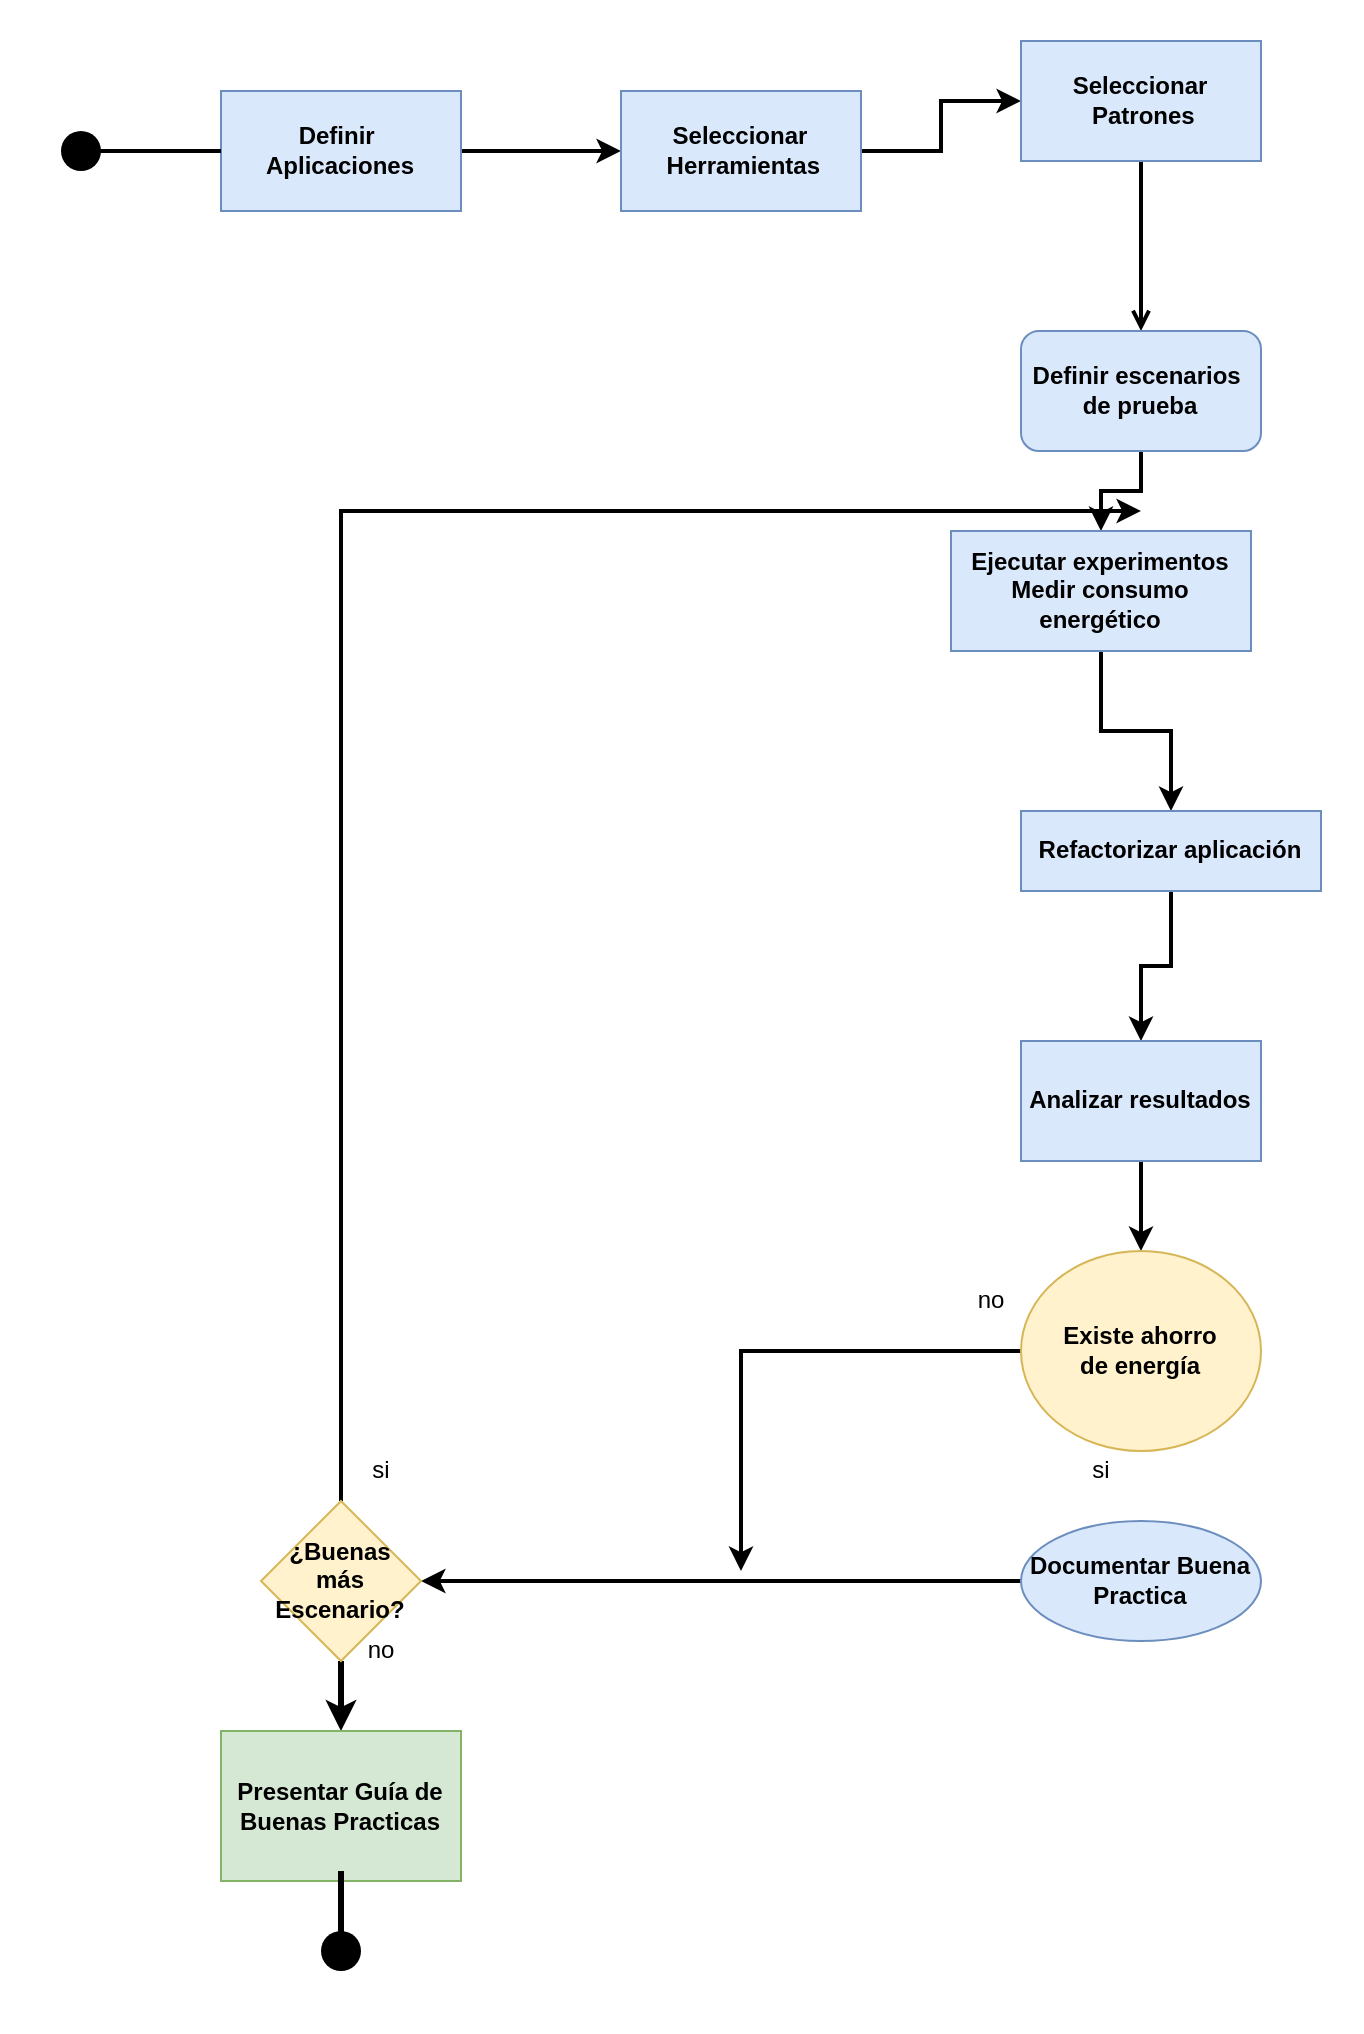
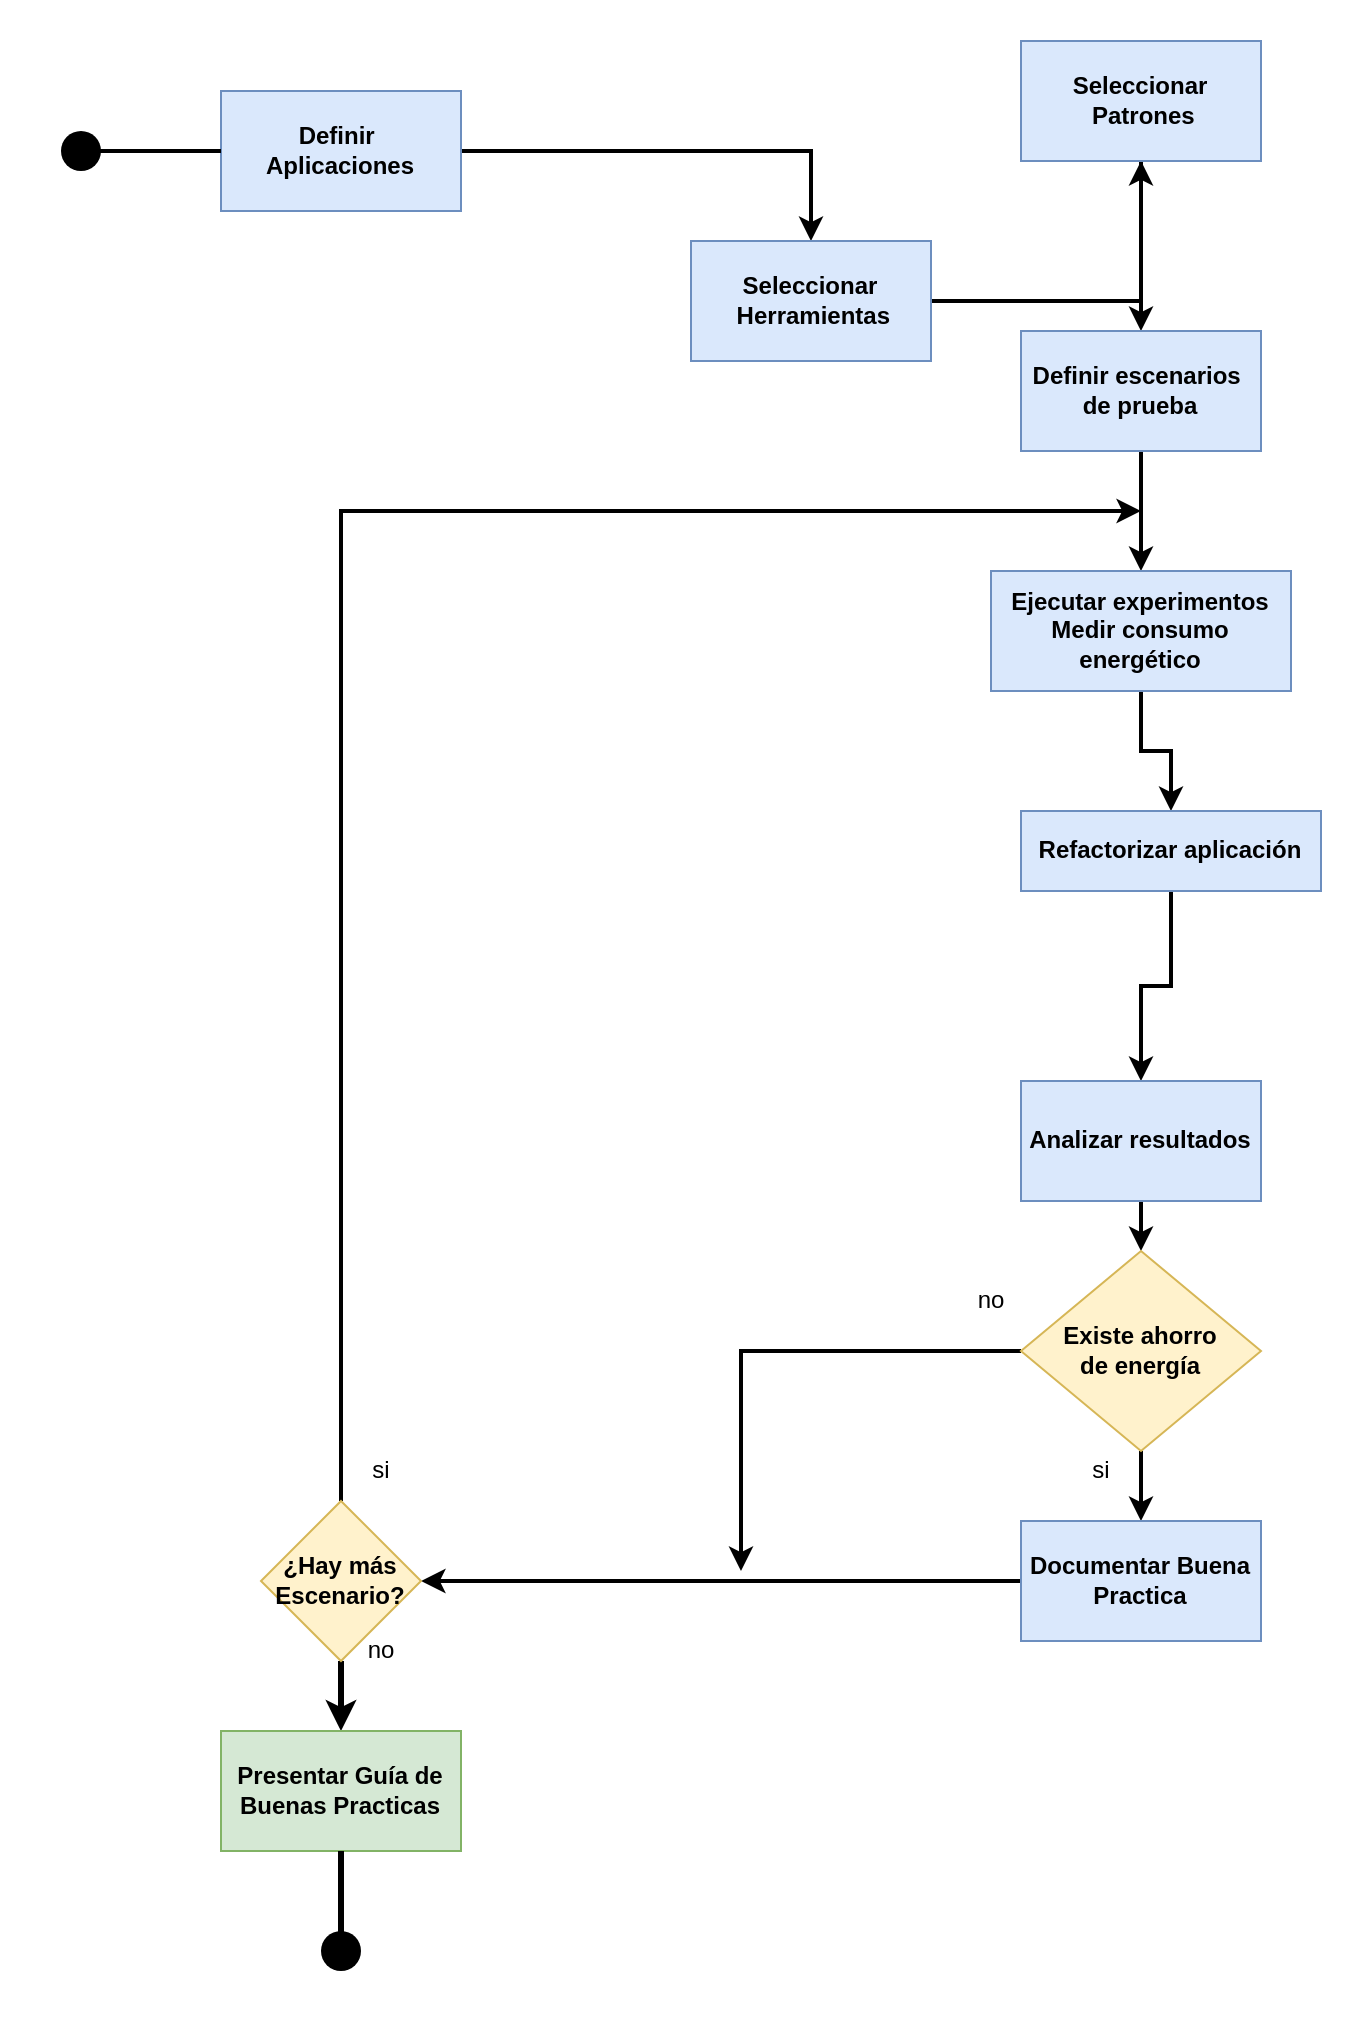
(741, 151) -> (811, 301)
(1141, 313) -> (1141, 312)
(1141, 391) -> (1141, 391)
(1101, 591) -> (1141, 631)
(1141, 1101) -> (1141, 1141)
(1141, 1351) -> (1141, 1351)
none -> (1141, 1487)
(341, 1581) -> (341, 1581)
(1141, 1581) -> (1141, 1581)
(341, 1806) -> (341, 1791)
